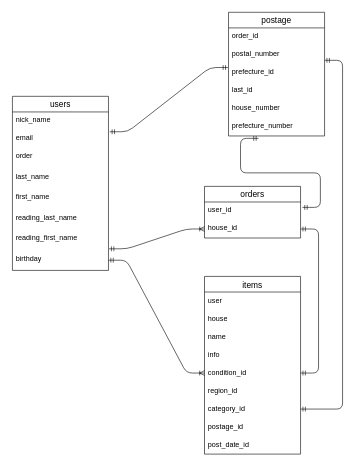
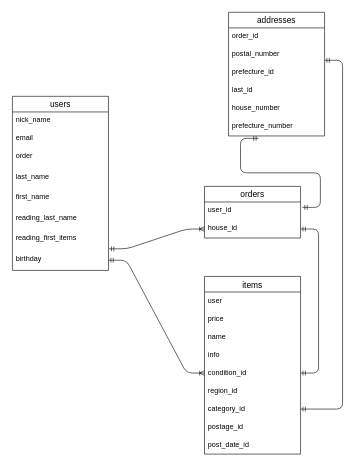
(276, 21) -> (276, 21)
(168, 100) -> none
(50, 238) -> (51, 238)
(218, 318) -> (217, 318)
